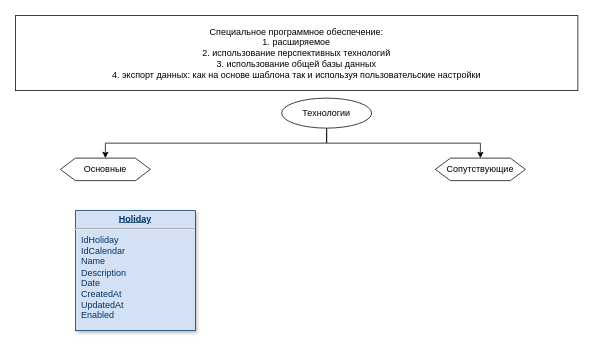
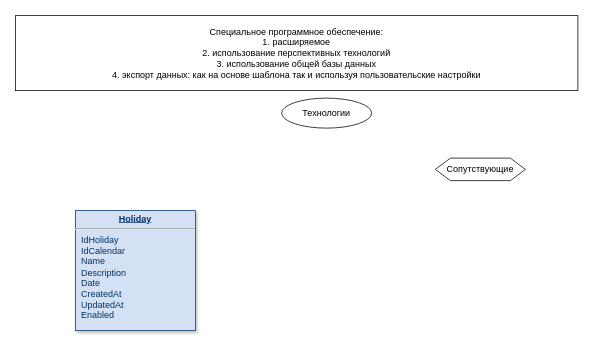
(480, 146) -> none
(105, 147) -> none
(105, 169) -> none
